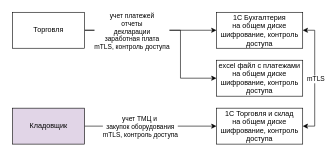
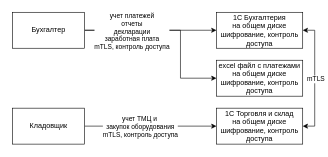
(48, 30) -> (48, 30)
(48, 126) -> (48, 126)
